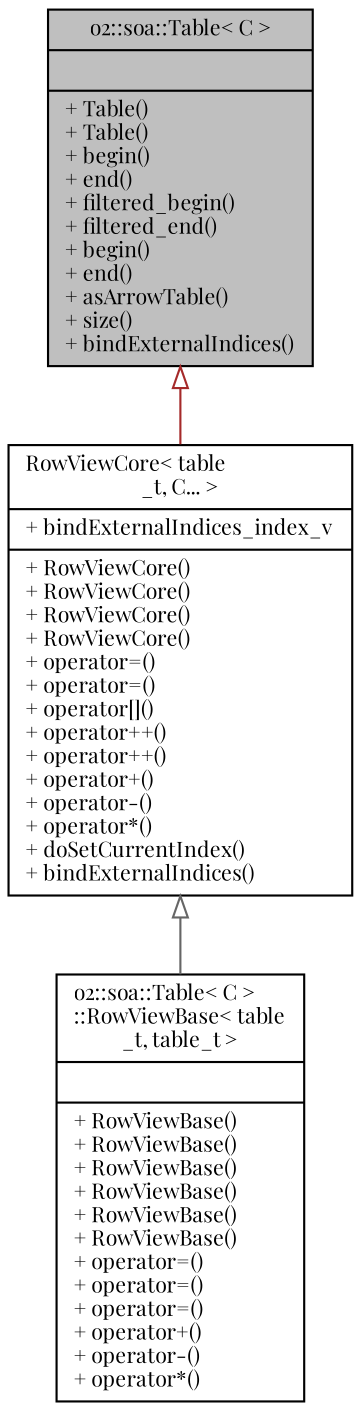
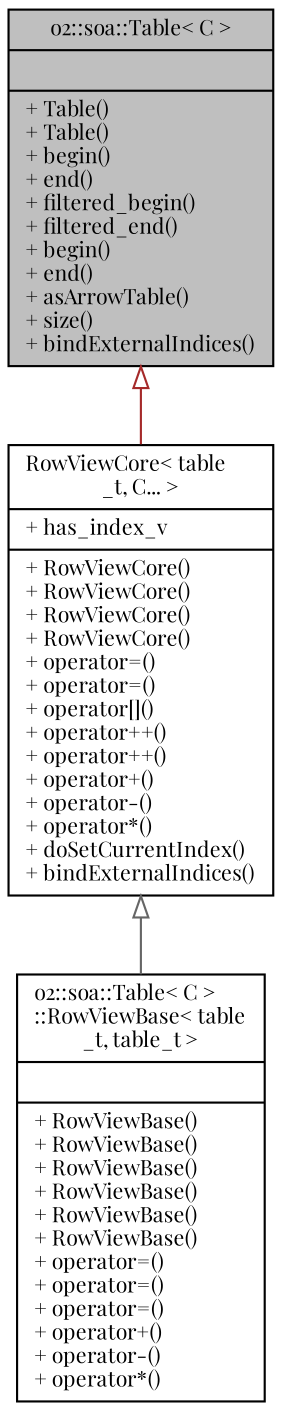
(180, 528) -> (97, 528)
